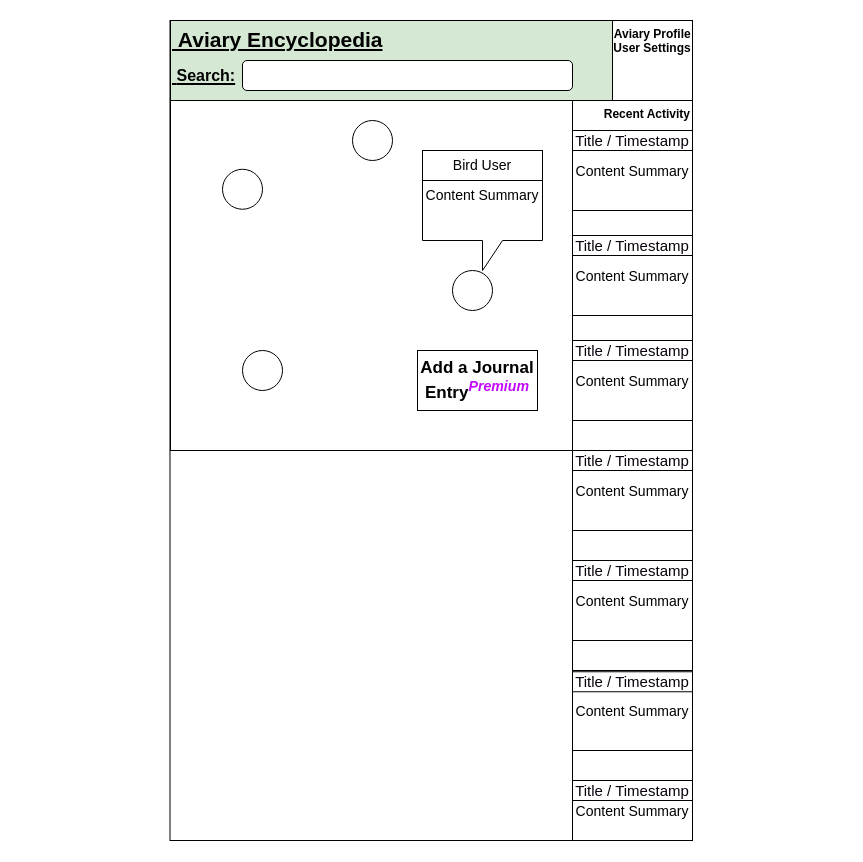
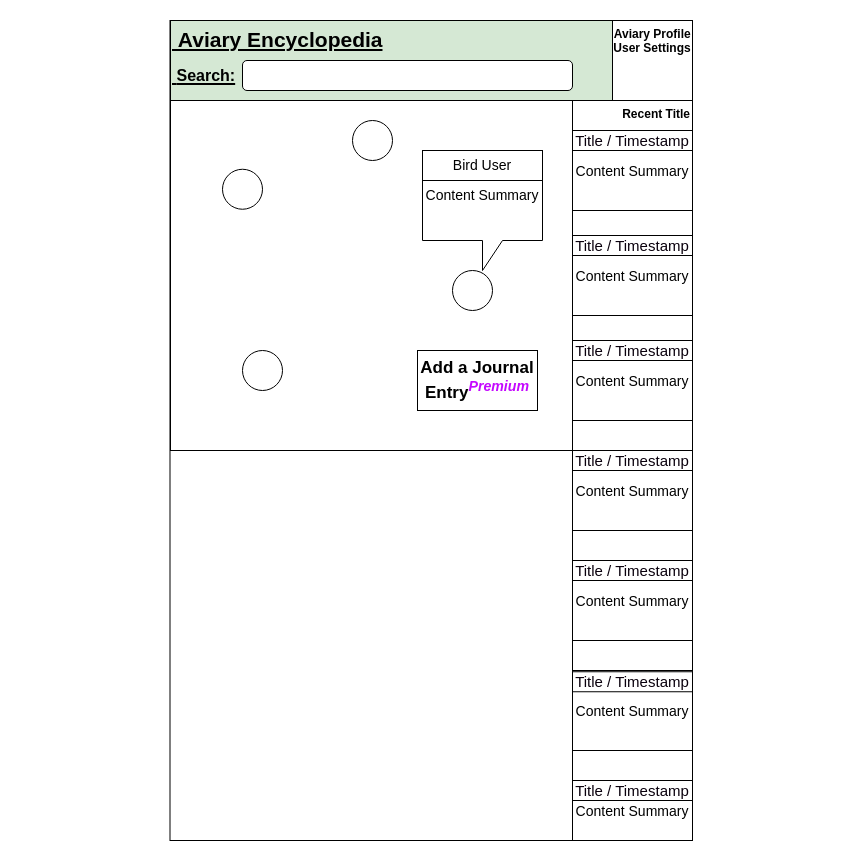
(645, 115) -> (655, 115)
